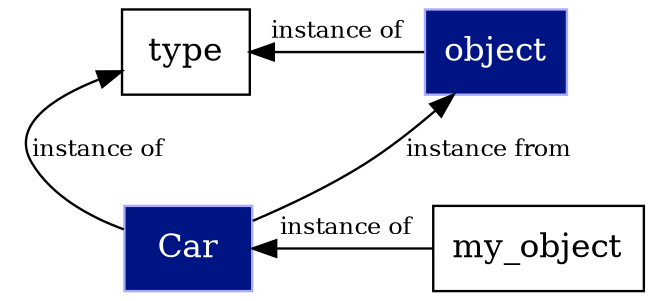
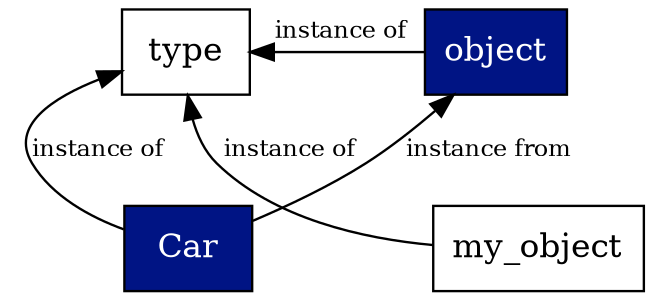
(337, 32) -> (337, 32)
(496, 52) -> (496, 52)
(188, 248) -> (188, 248)
(354, 248) -> (301, 215)
